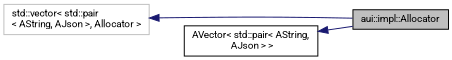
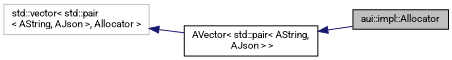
(256, 17) -> (172, 31)
